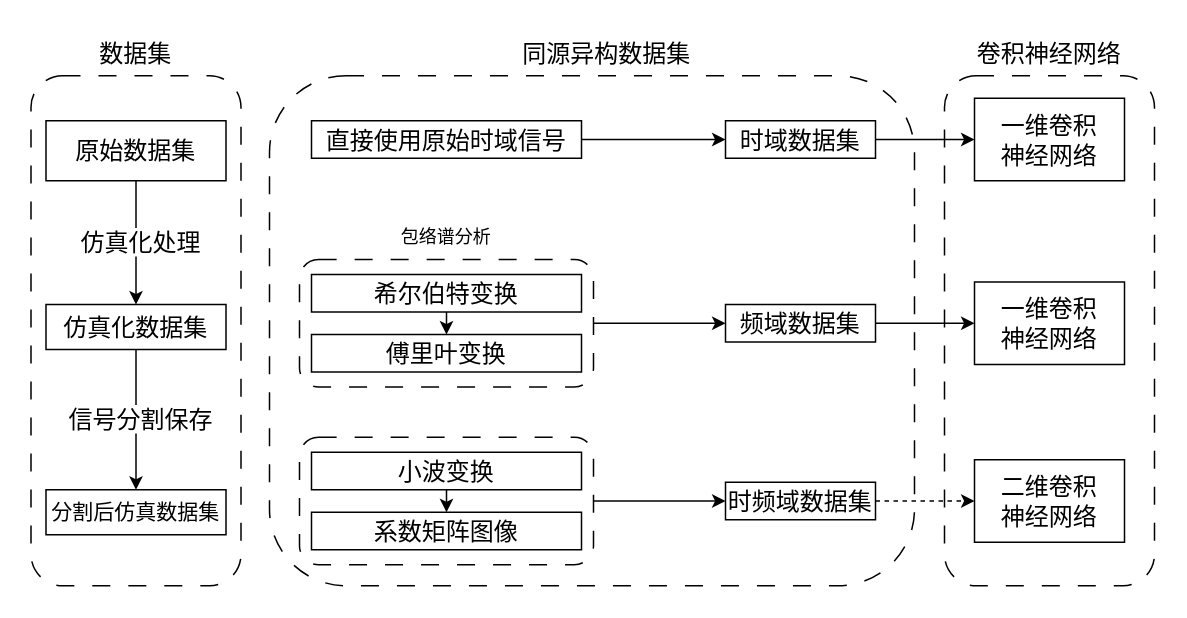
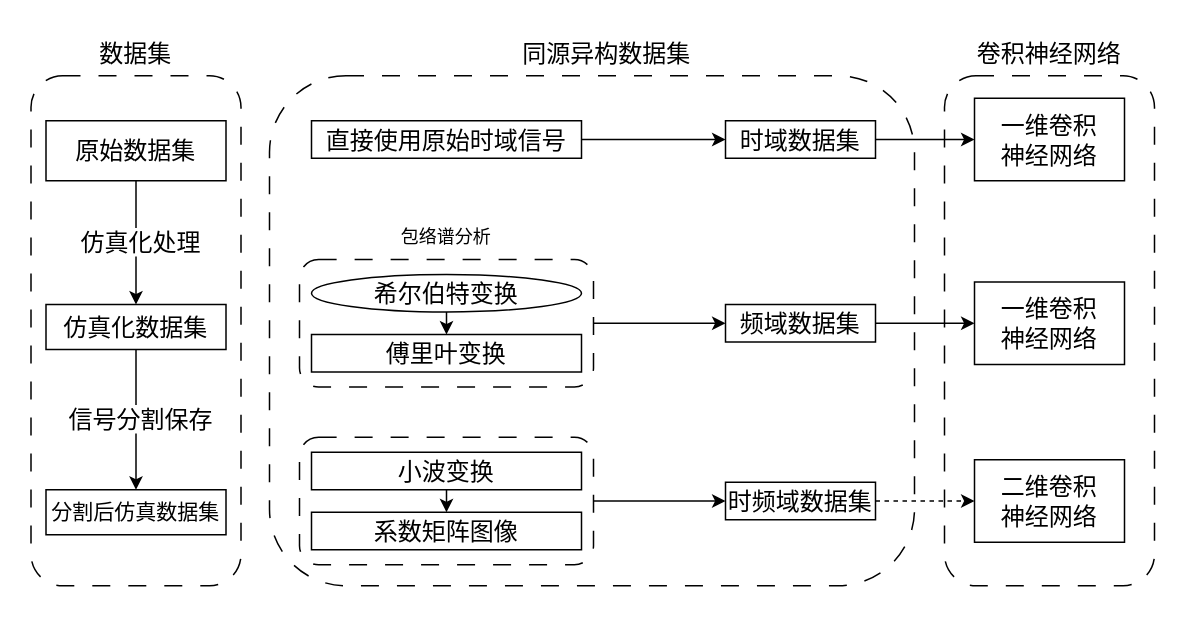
(446, 293) -> (446, 293)
